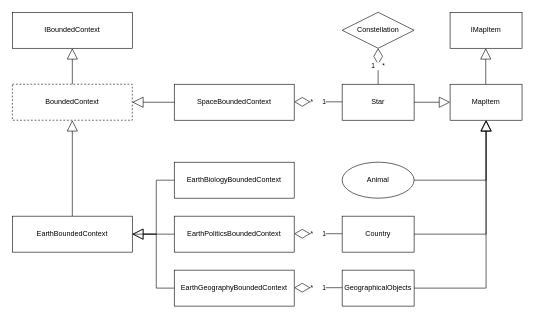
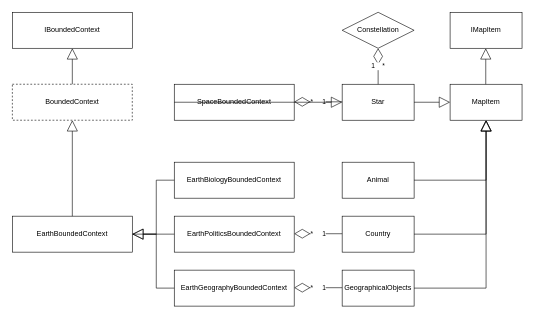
(159, 102) -> (241, 102)
(378, 180) -> (378, 180)
